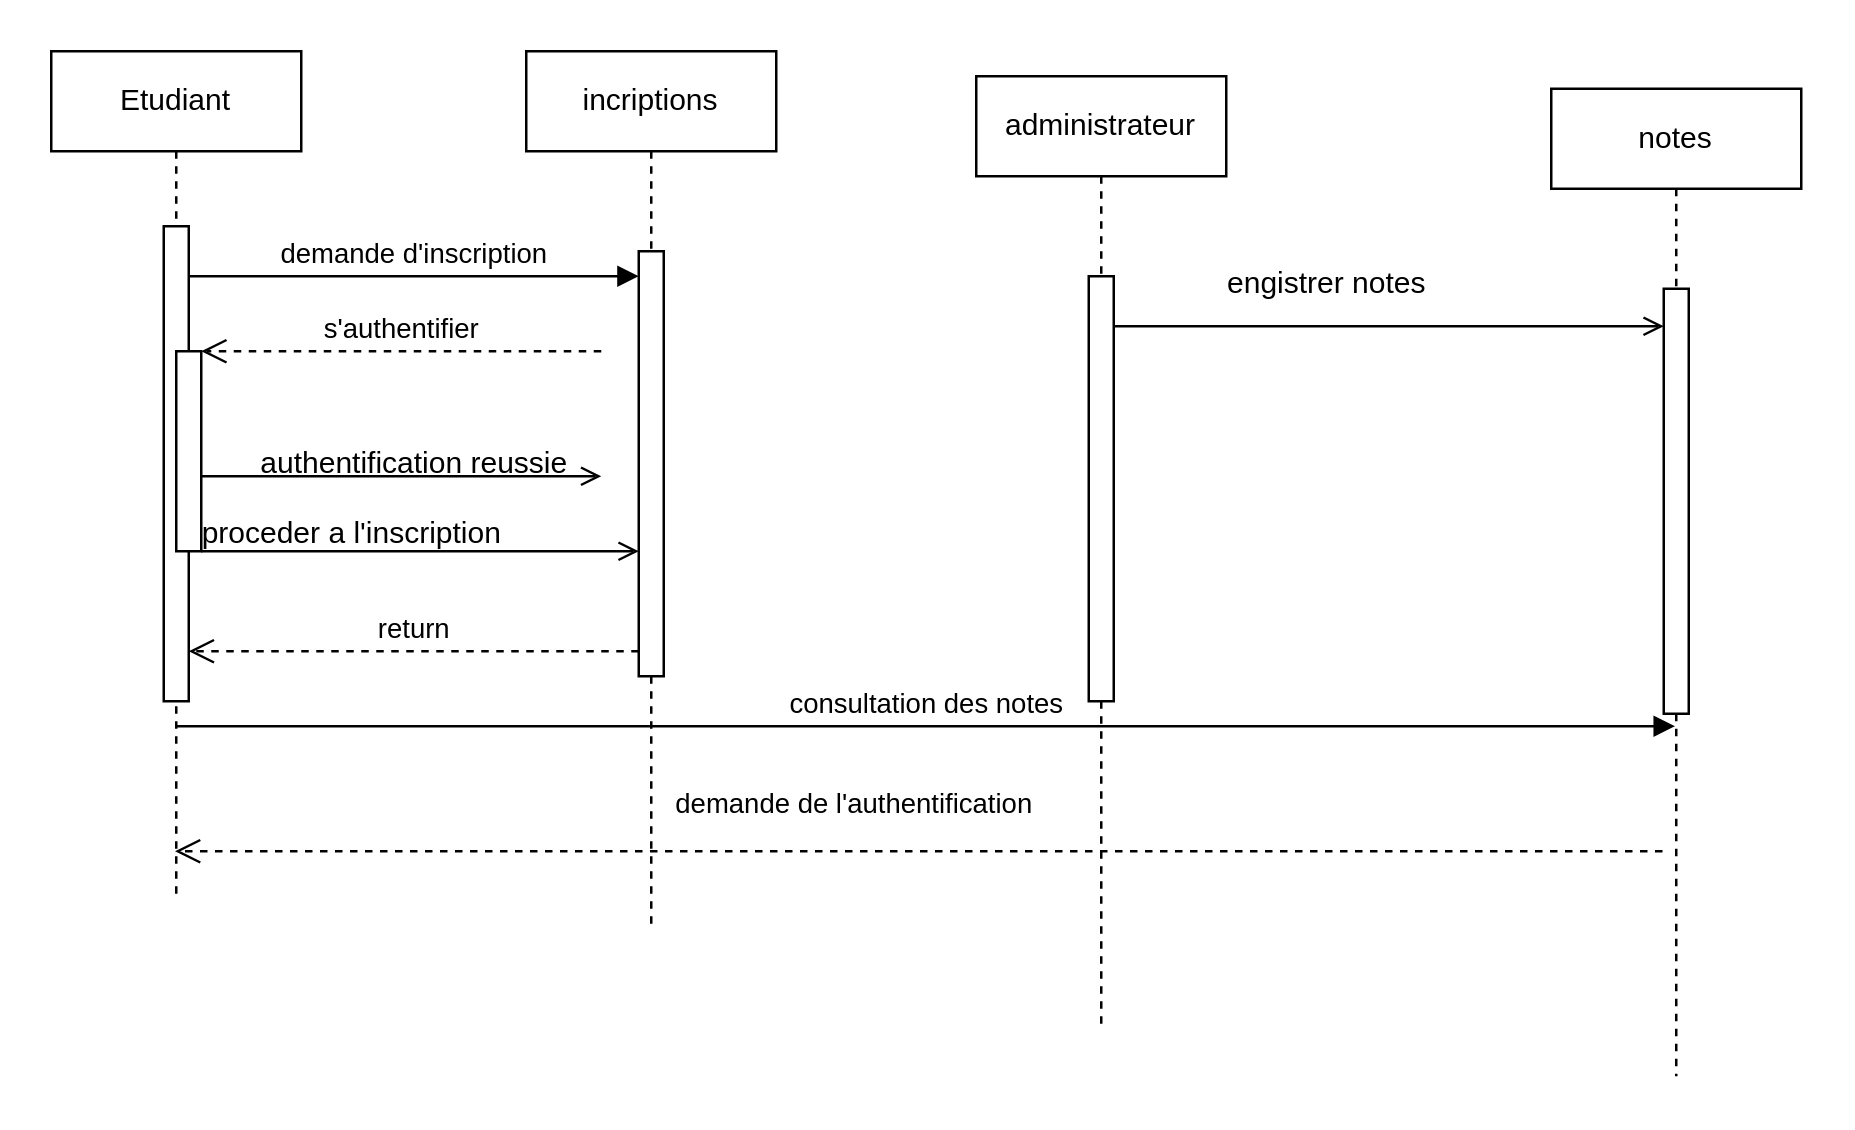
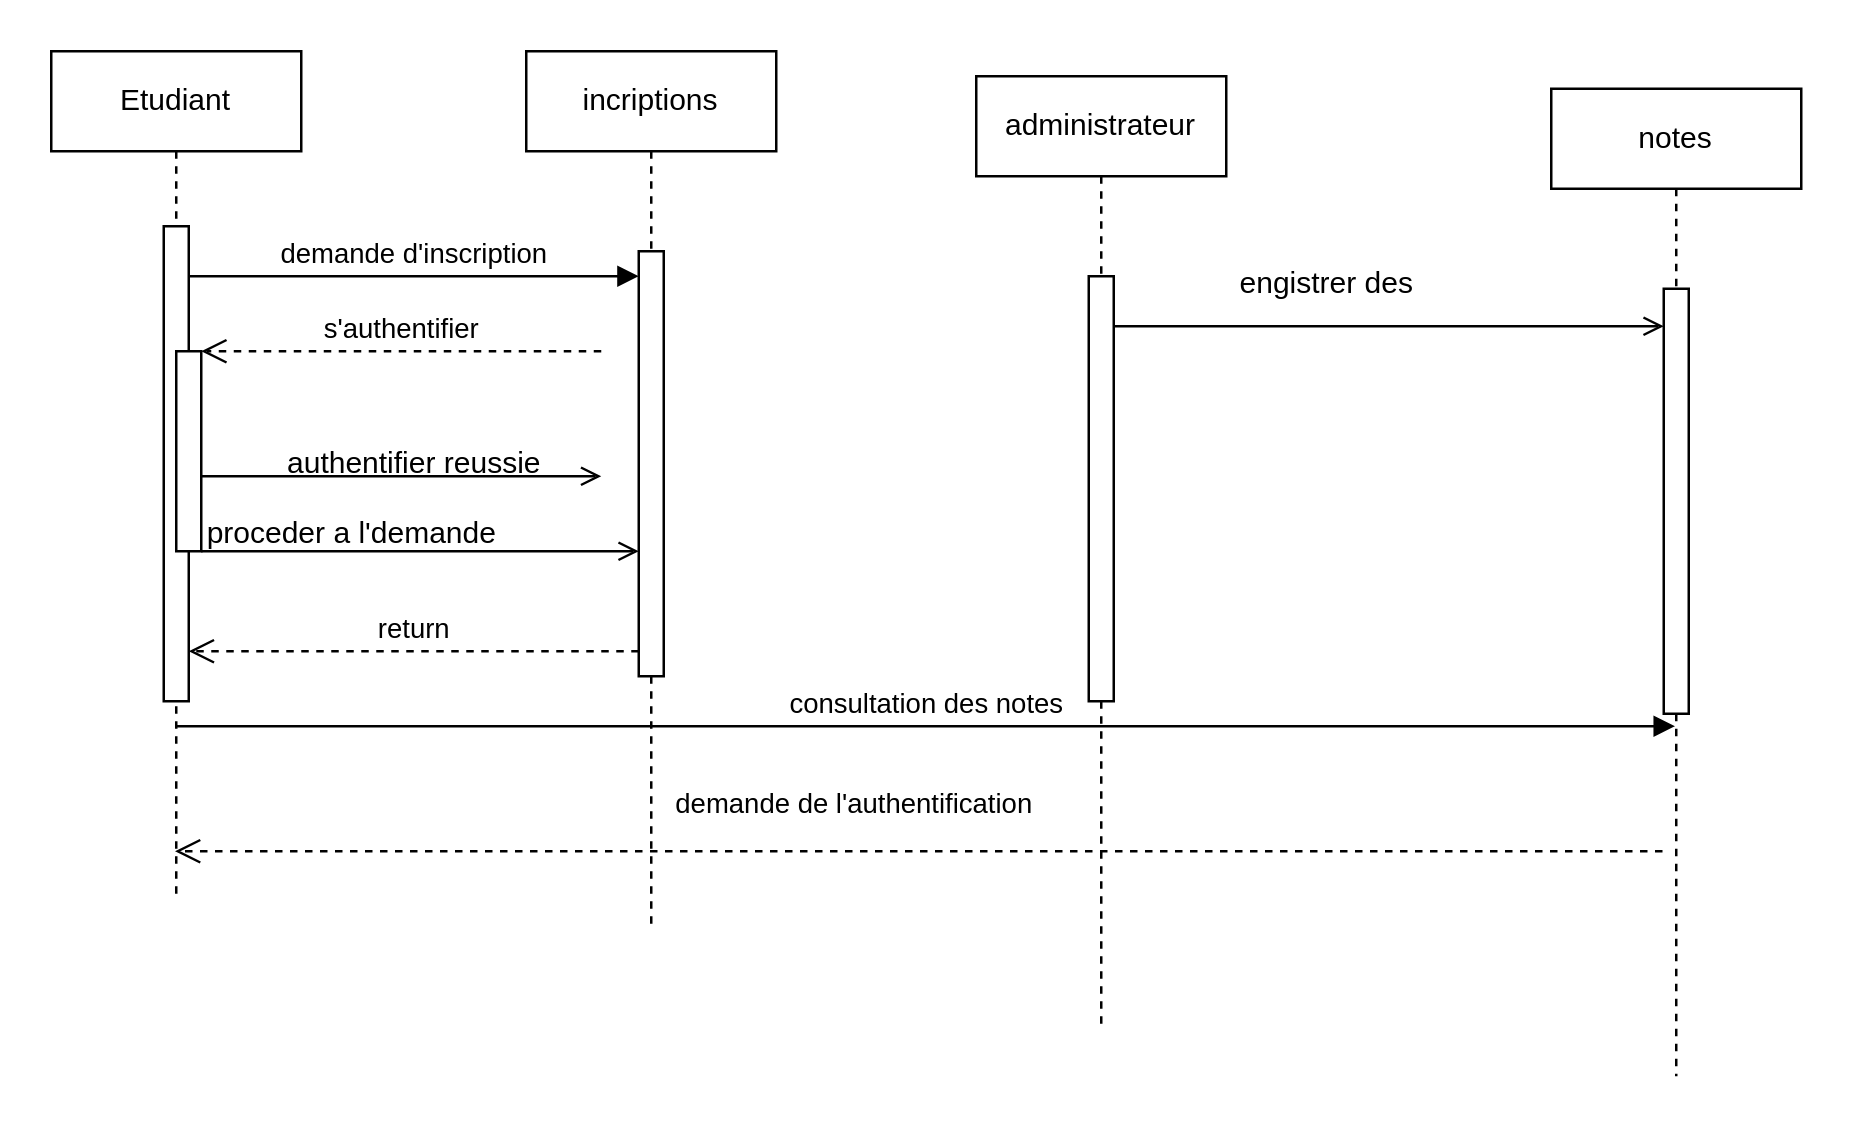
(1328, 284) -> (1328, 284)
(415, 464) -> (415, 464)
(353, 534) -> (353, 534)
